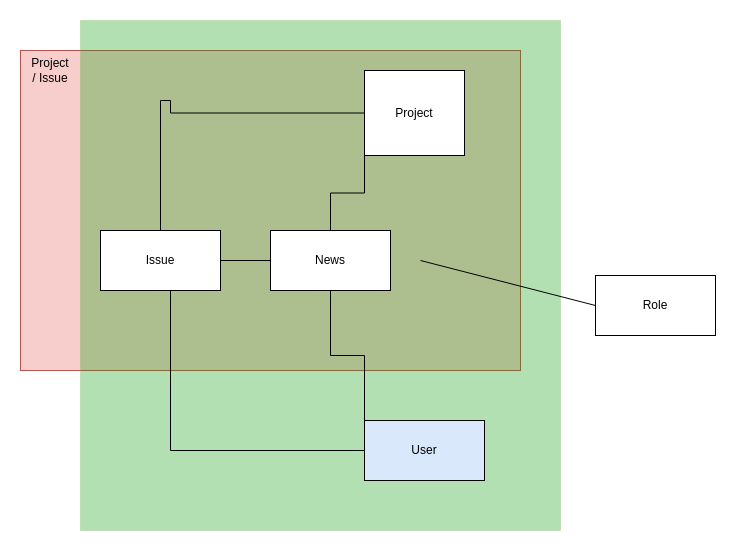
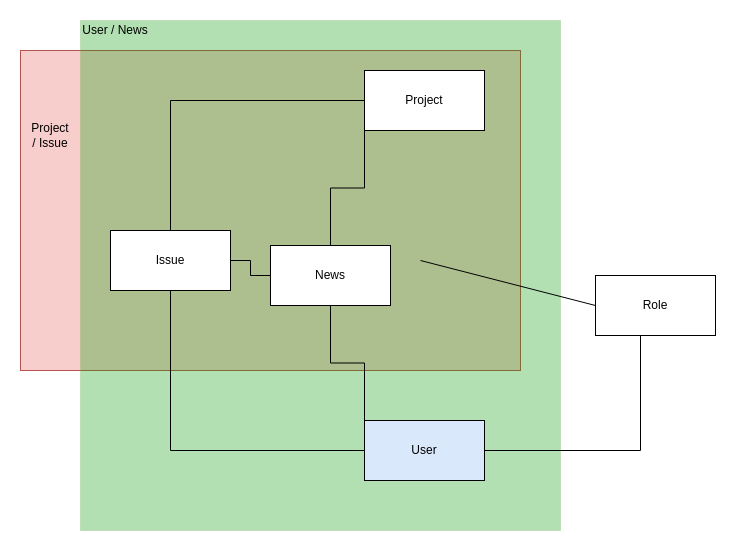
none -> (116, 31)
(51, 71) -> (51, 136)
(415, 113) -> (425, 101)
(161, 261) -> (171, 261)
(331, 261) -> (331, 276)
none -> (621, 451)
